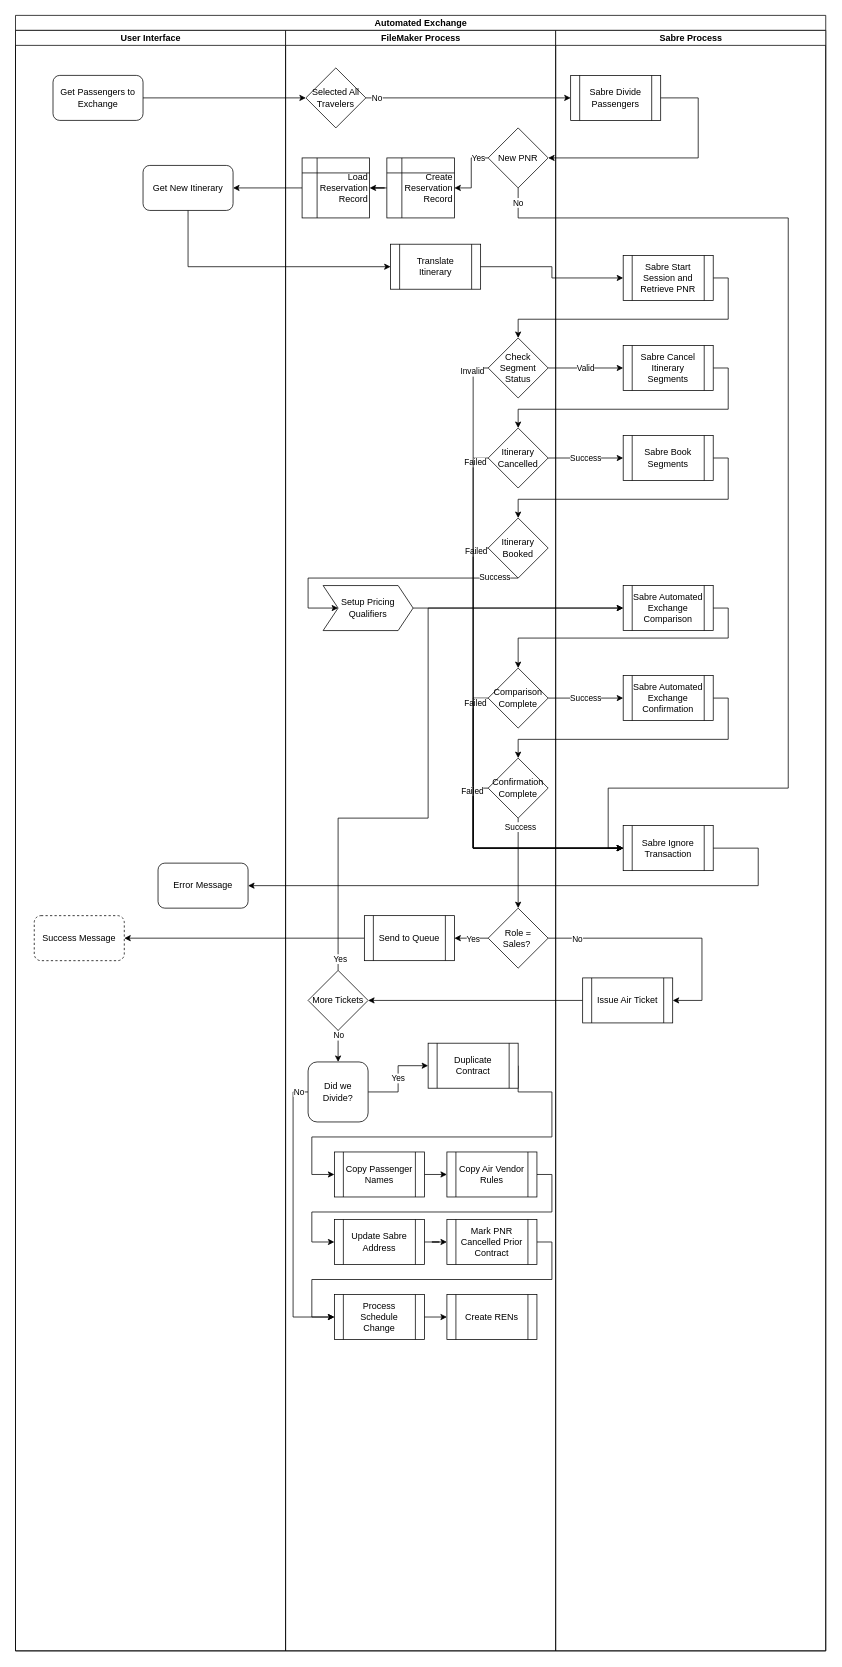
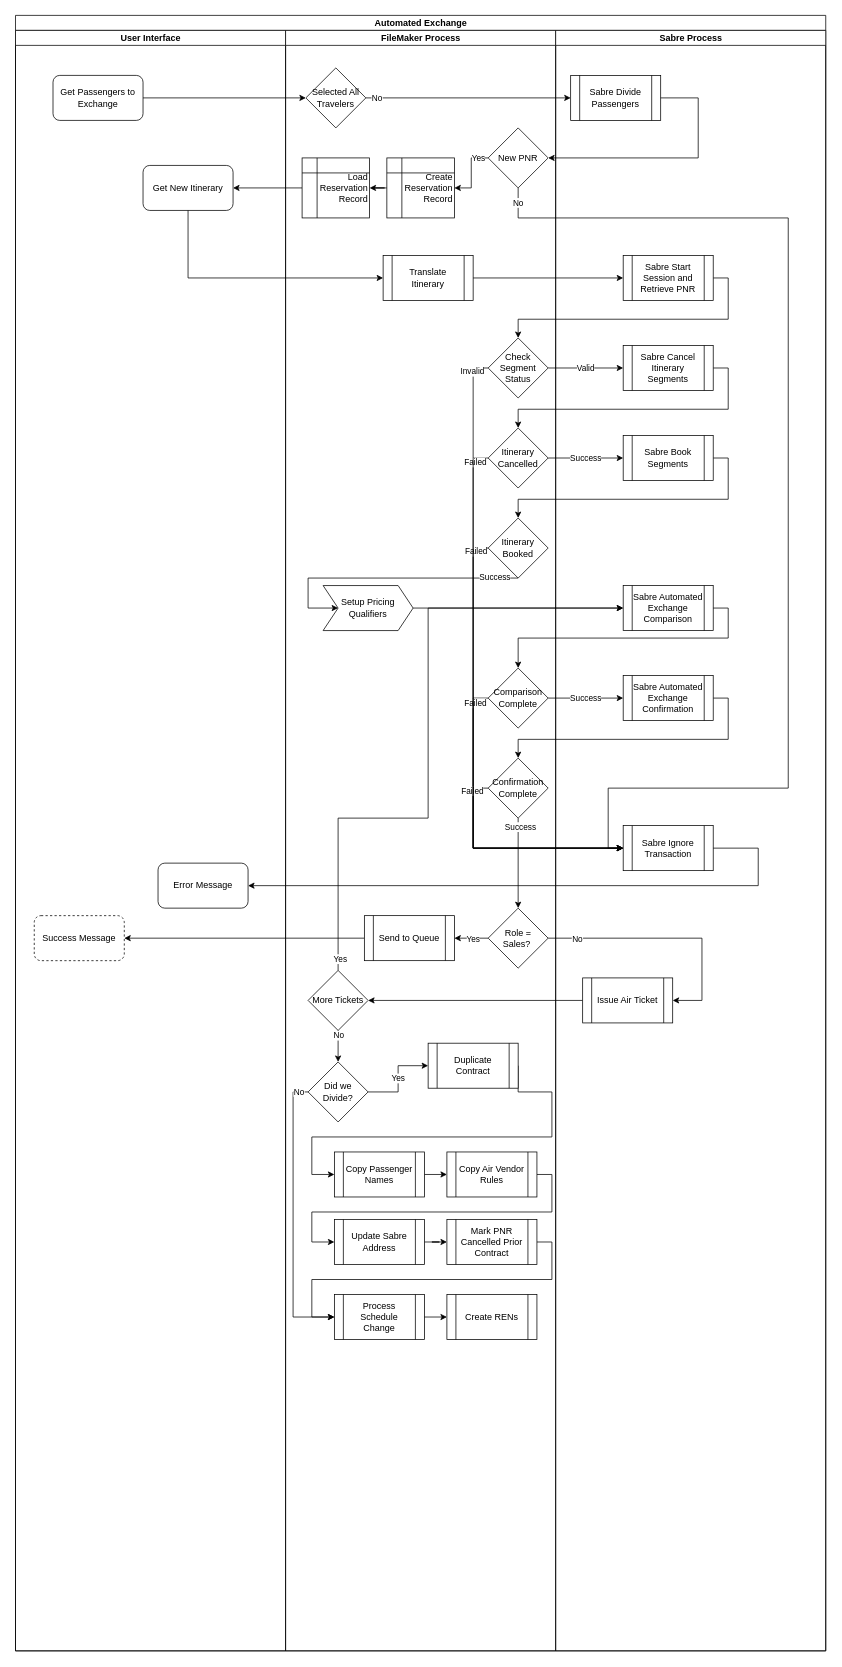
(435, 267) -> (428, 278)
(338, 1092) -> (338, 1092)
